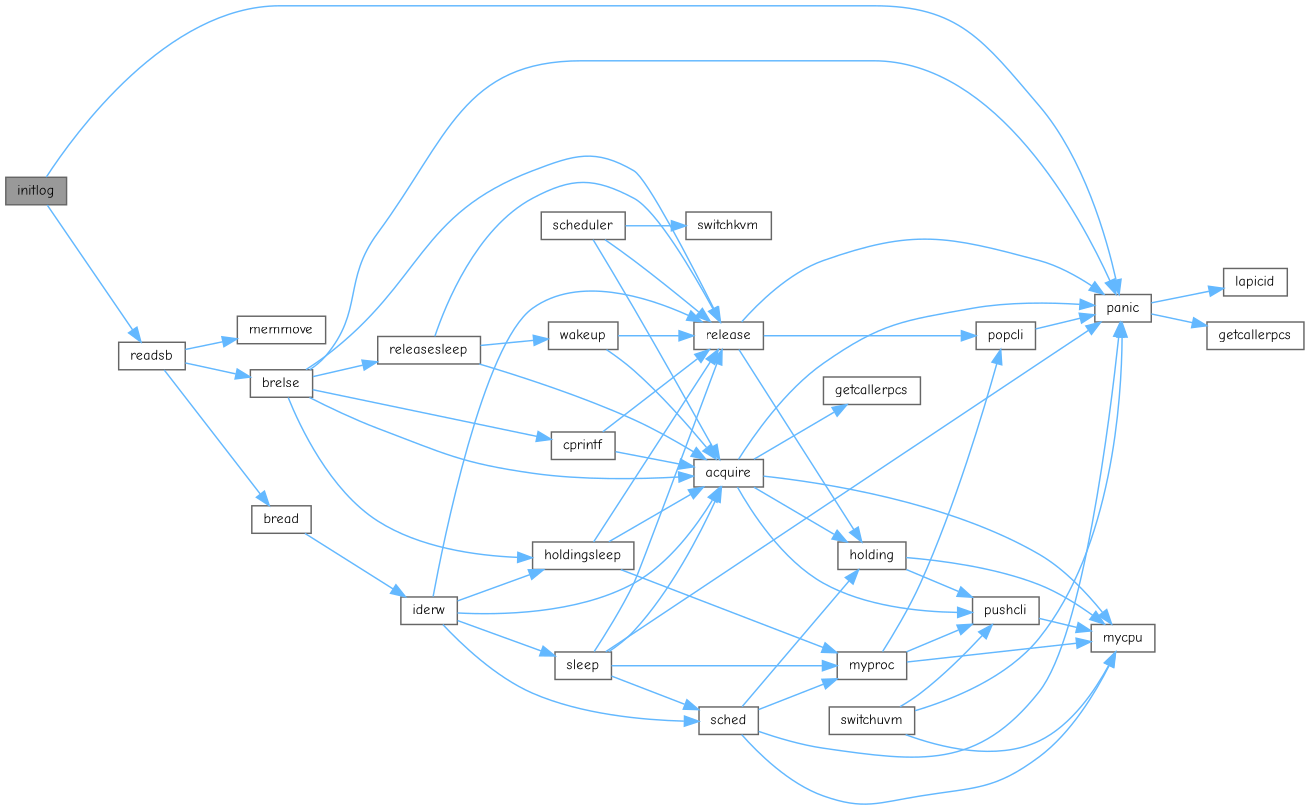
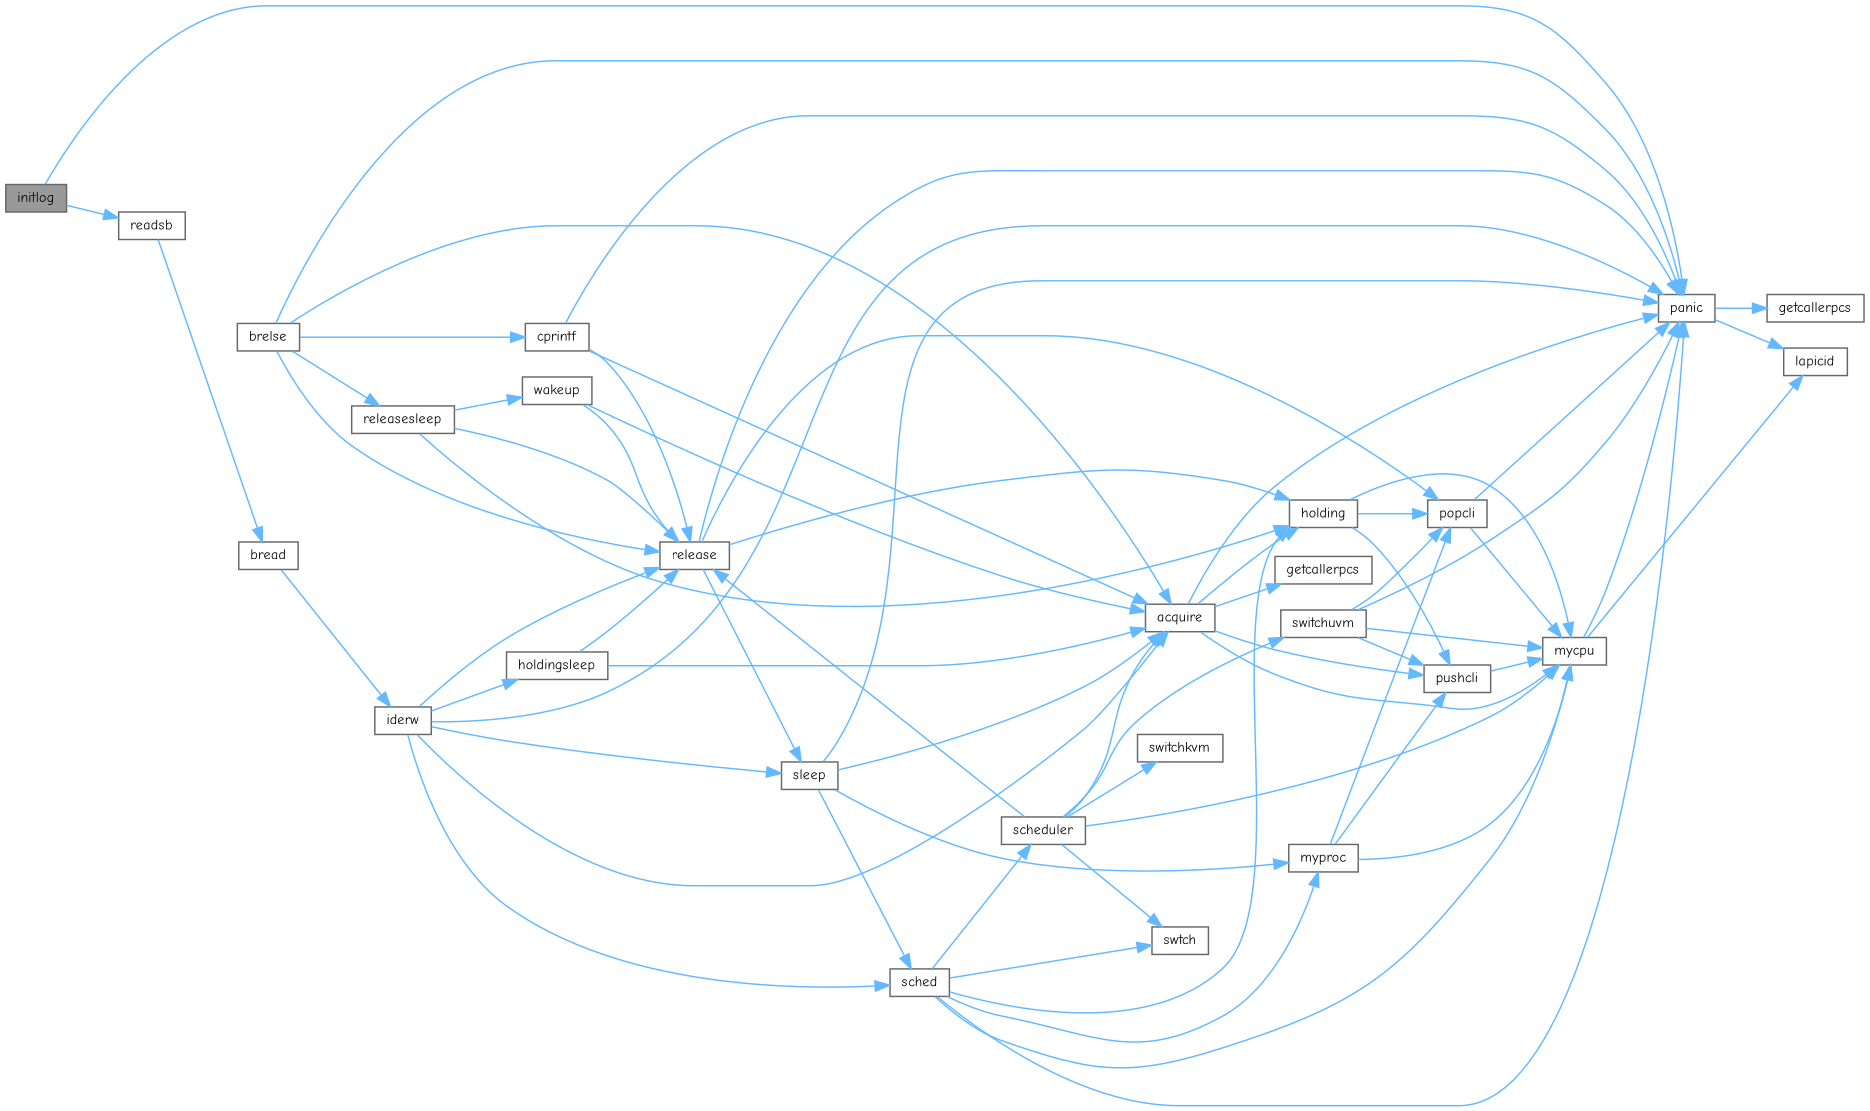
none -> (1113, 116)
none -> (931, 255)
(281, 330) -> none
(211, 368) -> none
(589, 401) -> (829, 606)
none -> (1639, 490)
none -> (1690, 512)
none -> (1385, 514)
(374, 518) -> none
(656, 525) -> (747, 655)
none -> (1511, 577)
none -> (1390, 580)
(722, 609) -> none
none -> (1150, 711)
none -> (1327, 777)
none -> (977, 912)
none -> (1180, 941)
